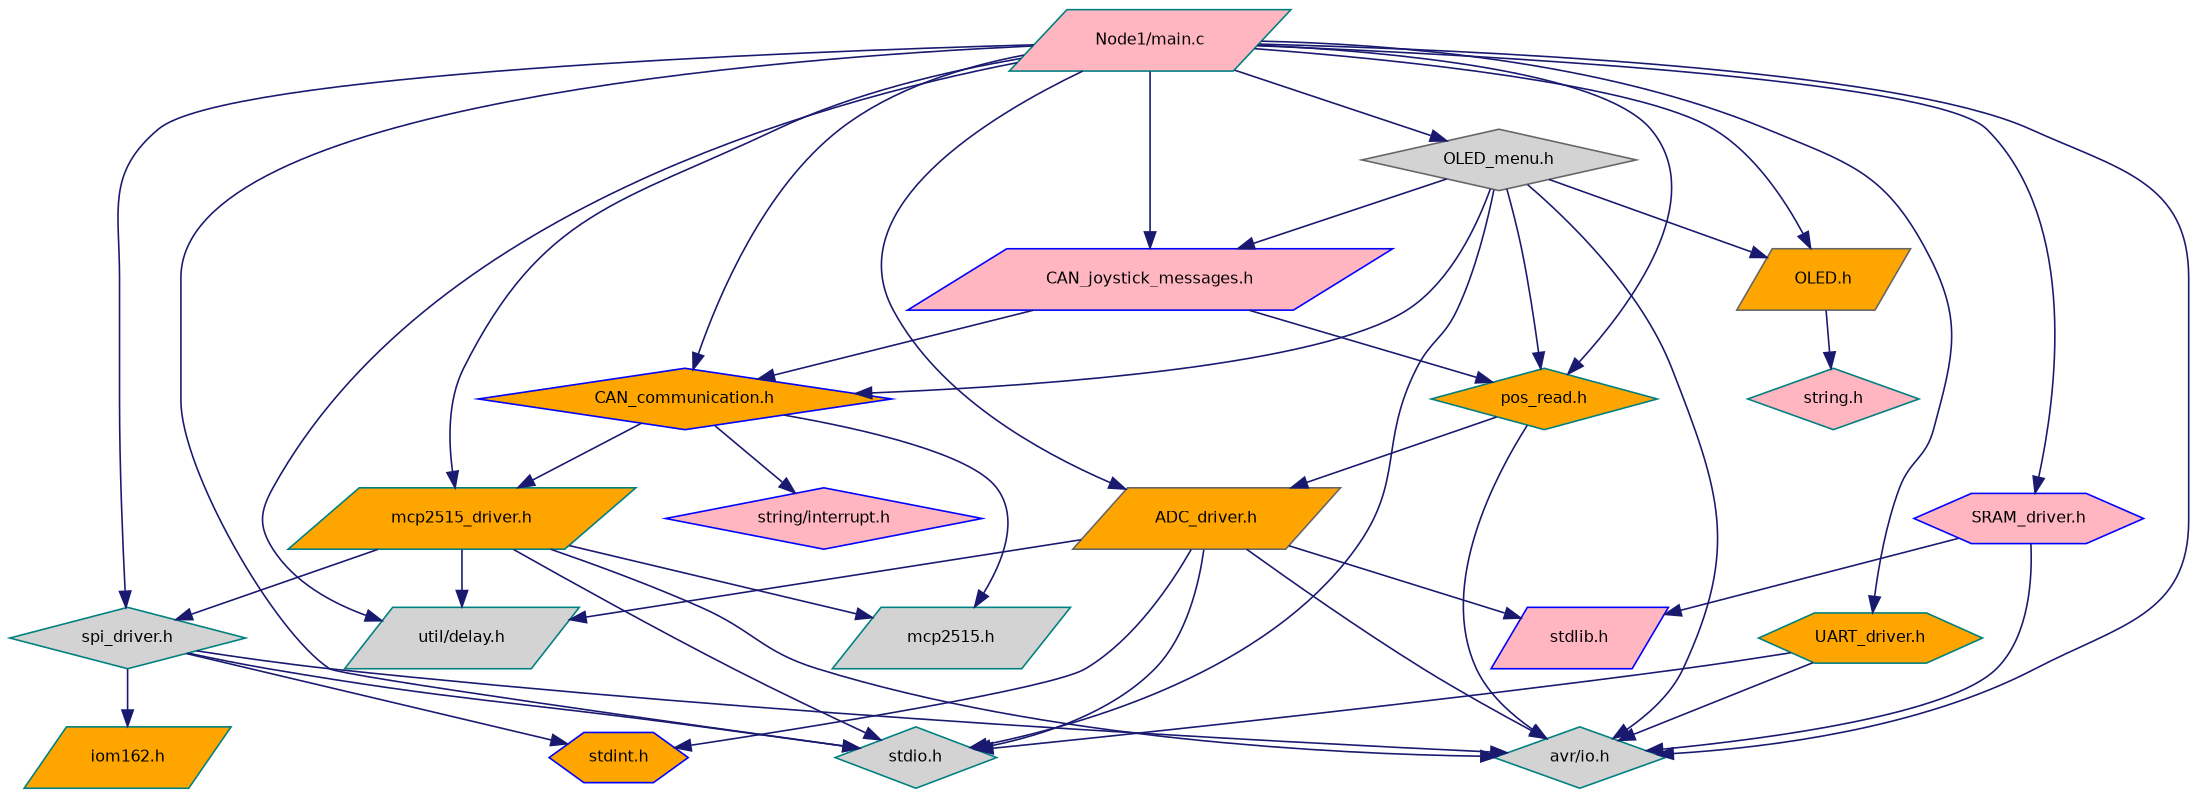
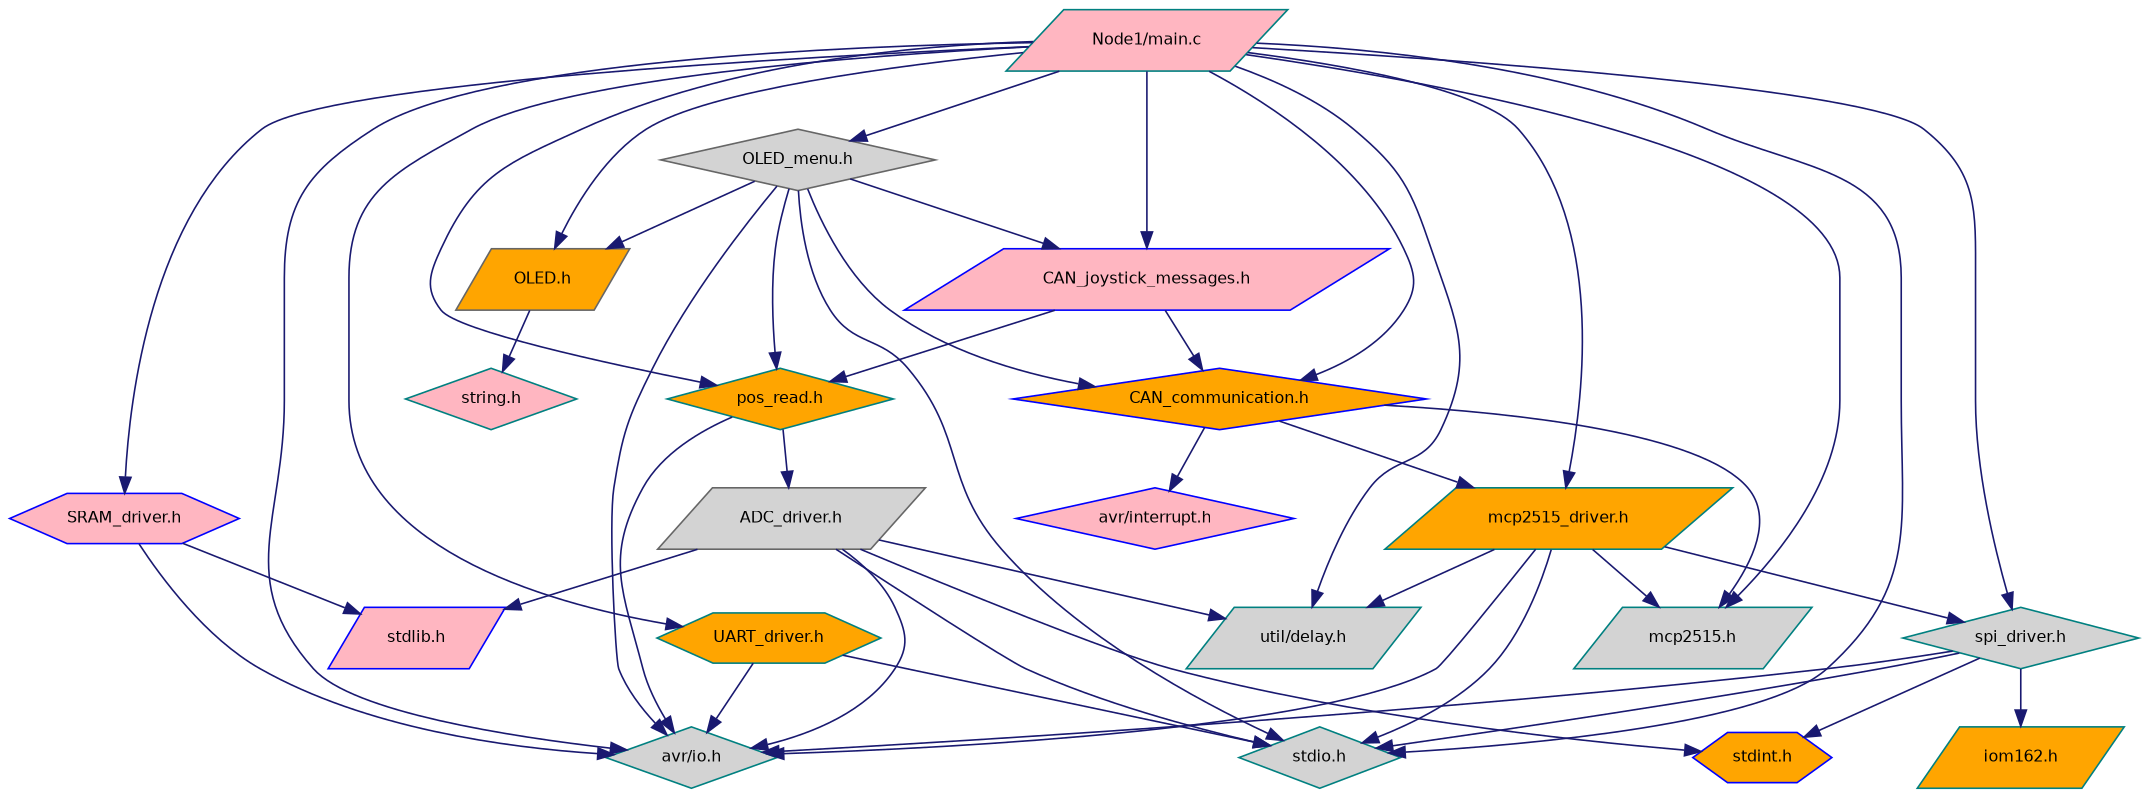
(885, 283) -> (1733, 175)
(824, 519) -> (1155, 519)
(1207, 519) -> (792, 519)
